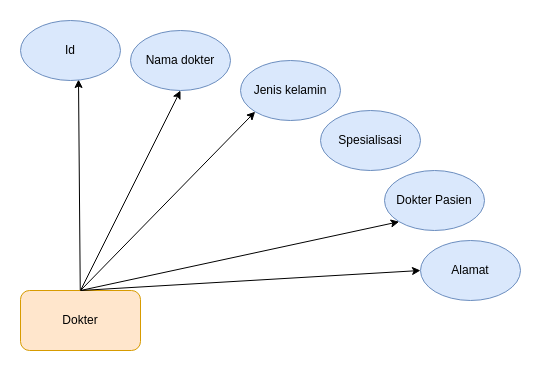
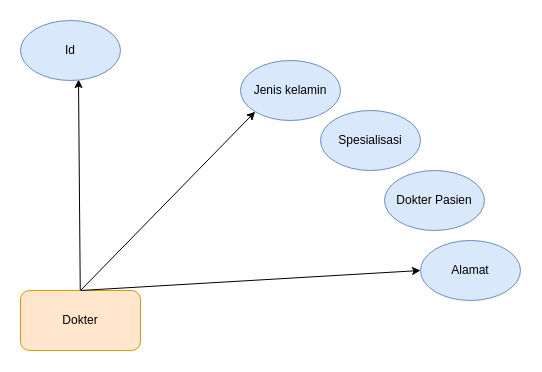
(181, 61) -> none
(131, 190) -> none
(241, 256) -> none
